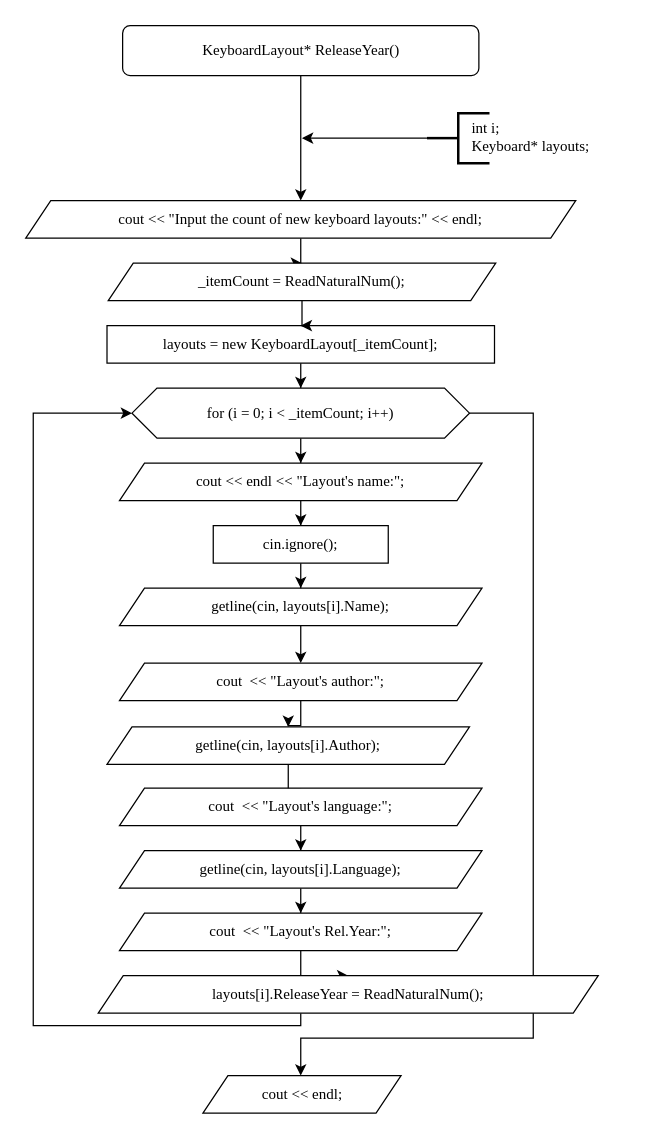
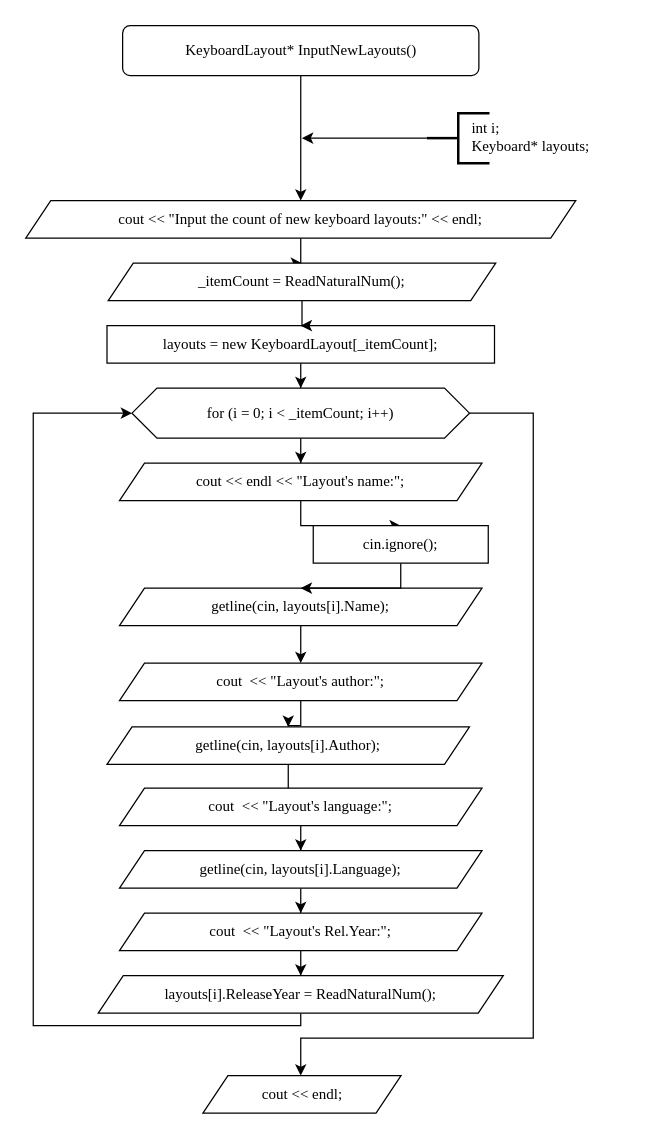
(301, 51) -> (301, 51)
(301, 544) -> (401, 544)
(348, 994) -> (301, 994)
